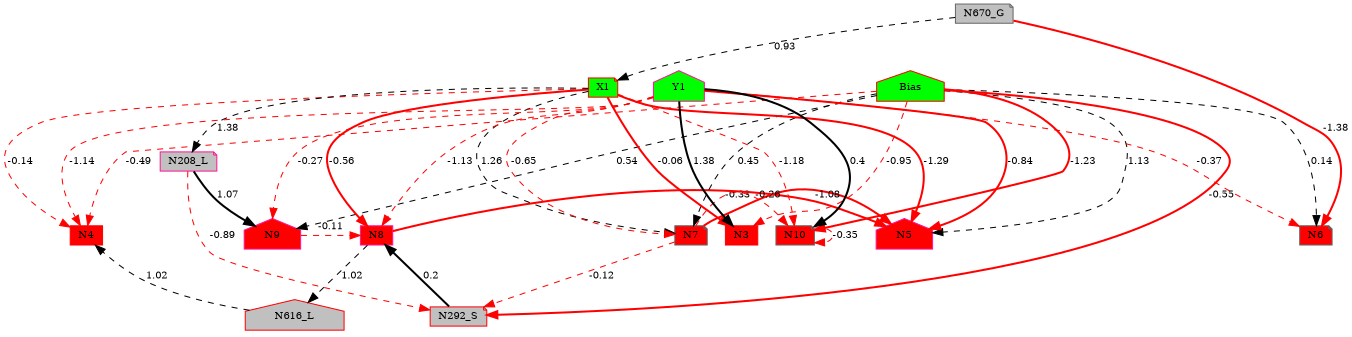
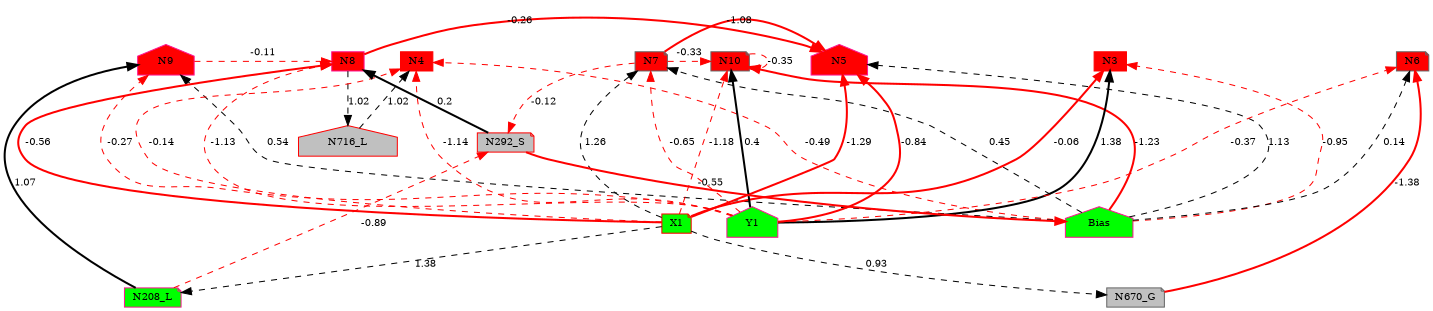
(790, 40) -> (892, 273)
(910, 88) -> (1099, 224)
(189, 161) -> (153, 298)
(1028, 260) -> (696, 188)
(295, 317) -> (348, 142)
